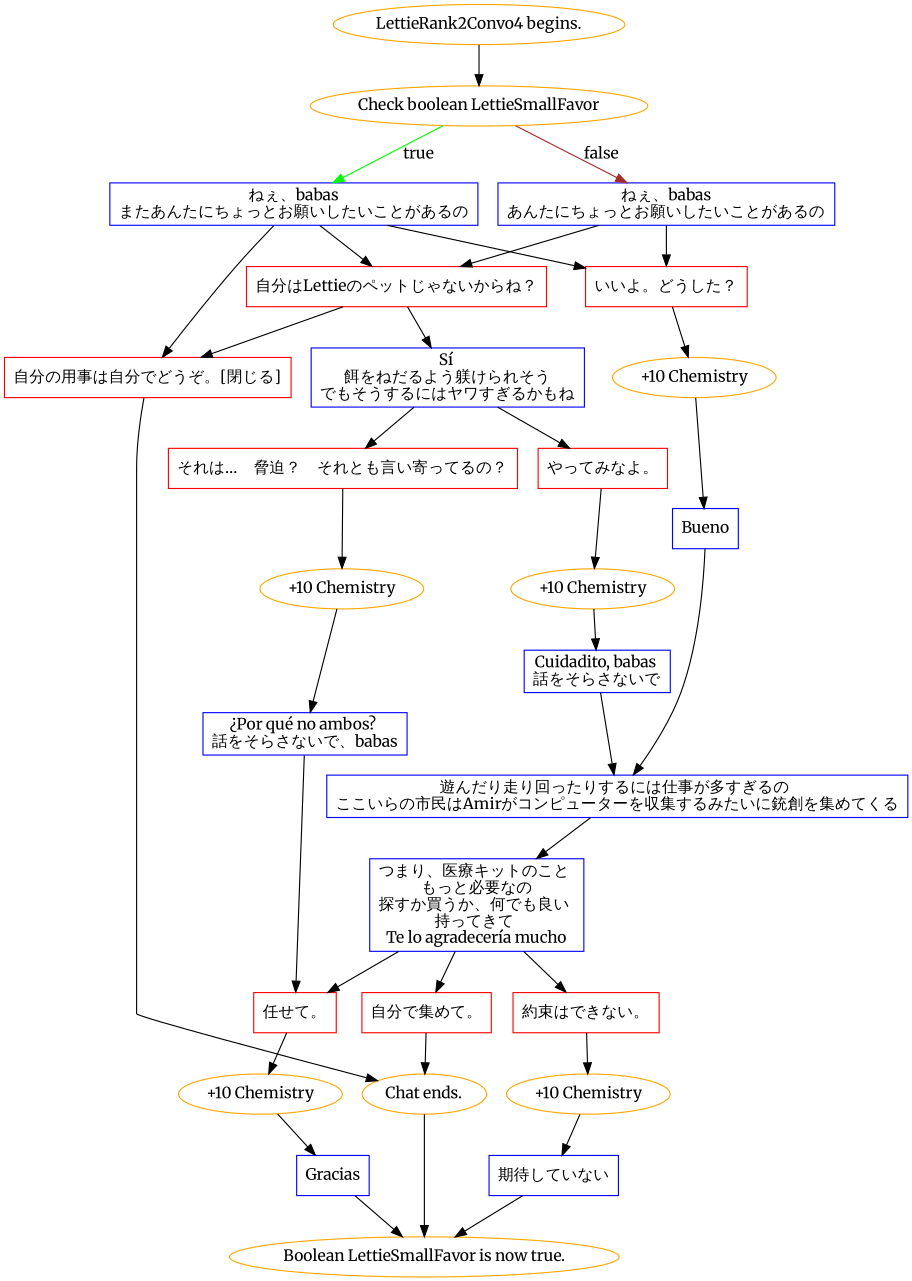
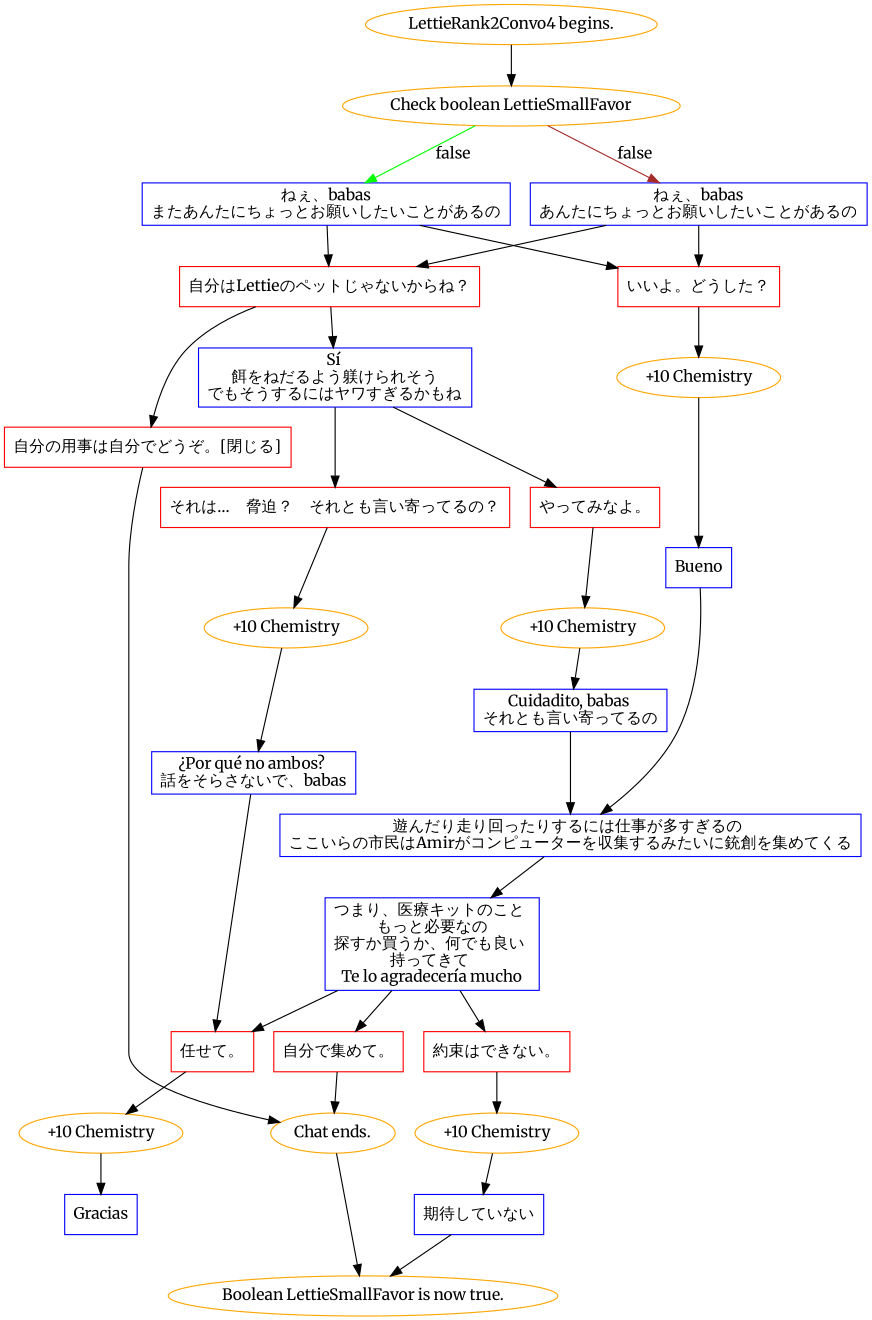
(419, 154) -> (453, 154)
(220, 285) -> none
(597, 671) -> (570, 710)
(375, 1213) -> none
